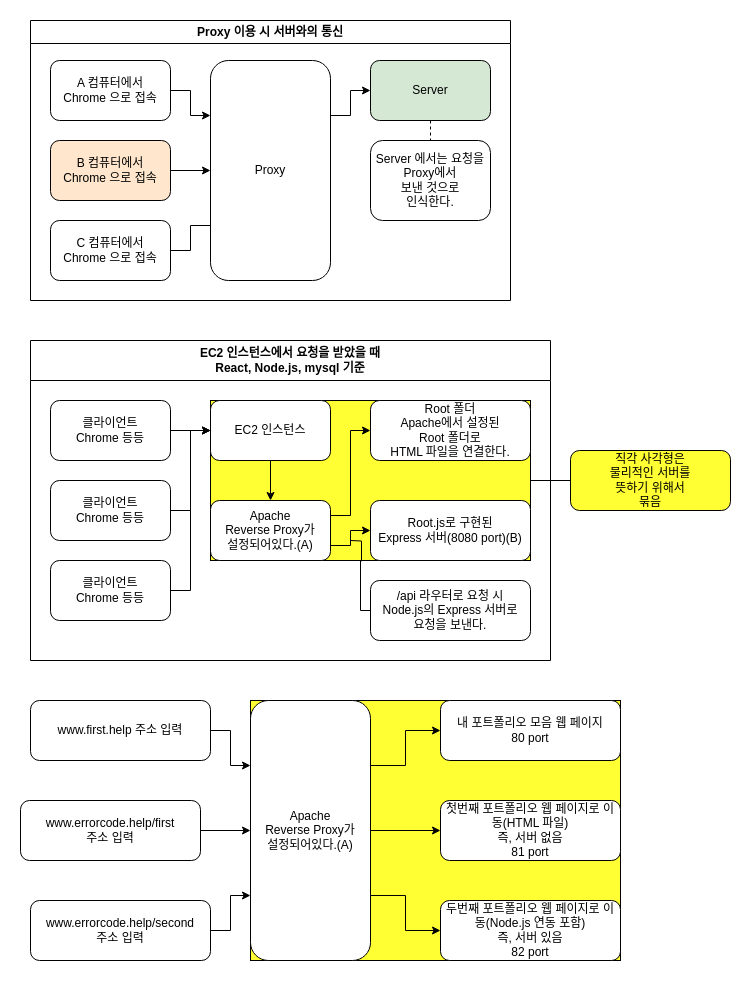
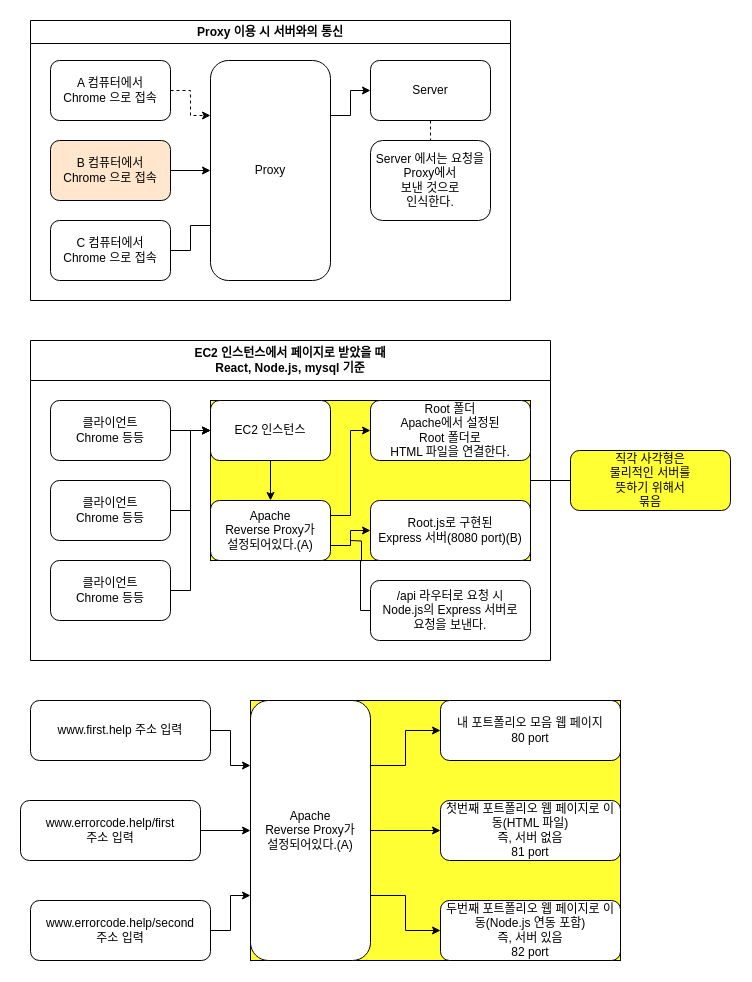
(431, 91) -> (431, 91)
(191, 100) -> (191, 100)
(291, 361) -> (291, 361)
